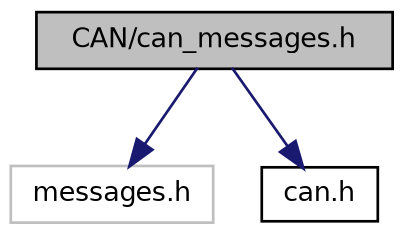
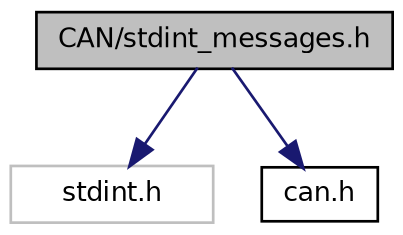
(215, 40) -> (215, 40)
(112, 194) -> (112, 194)
